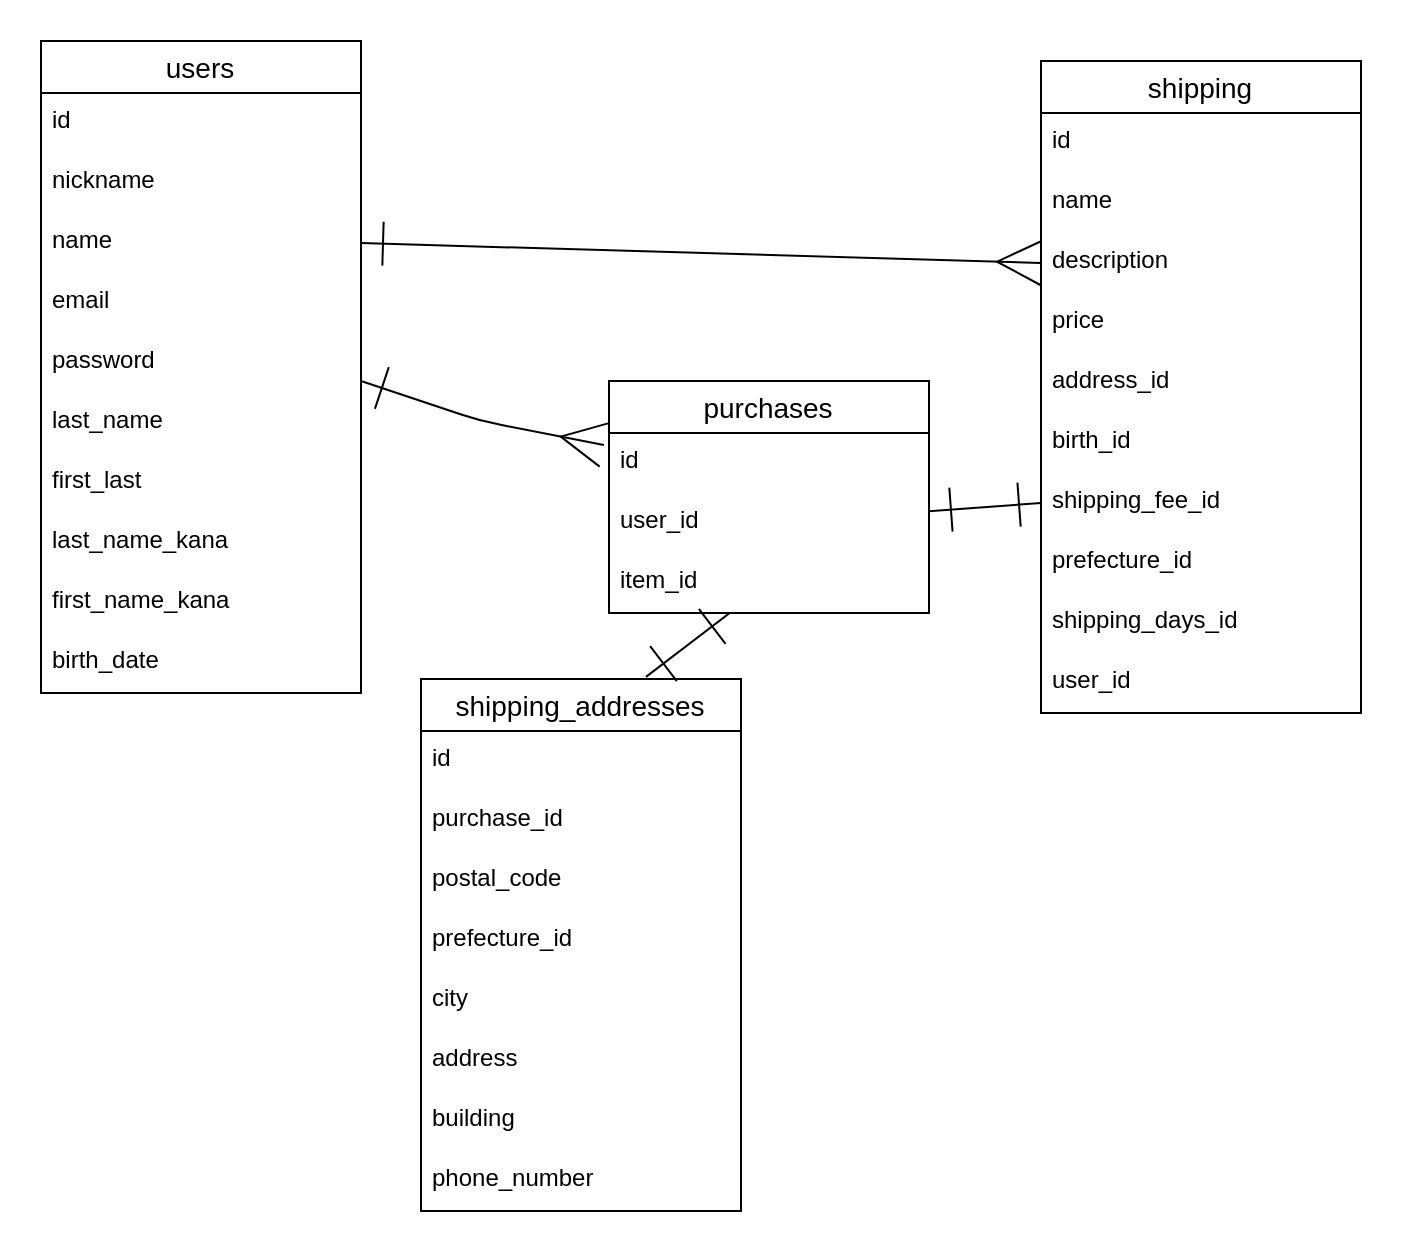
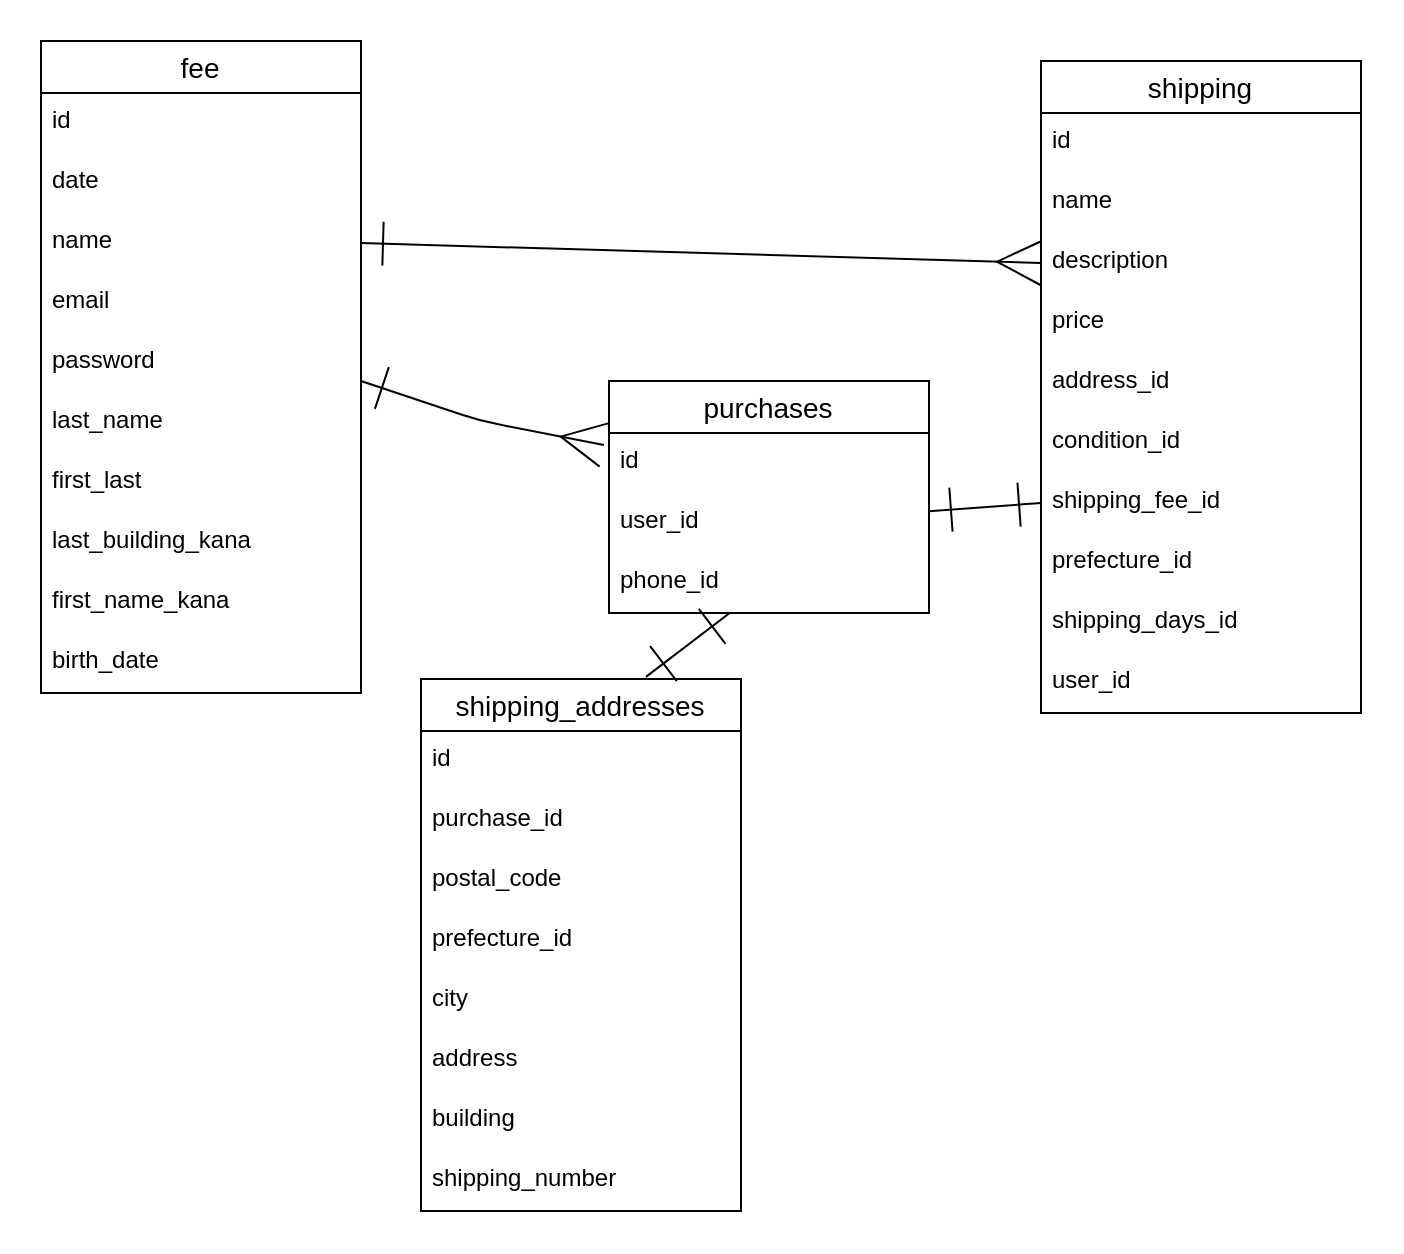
(200, 69) -> (200, 69)
(103, 180) -> (79, 180)
(1100, 440) -> (1123, 440)
(143, 540) -> (160, 540)
(661, 580) -> (671, 580)
(513, 1178) -> (527, 1178)
